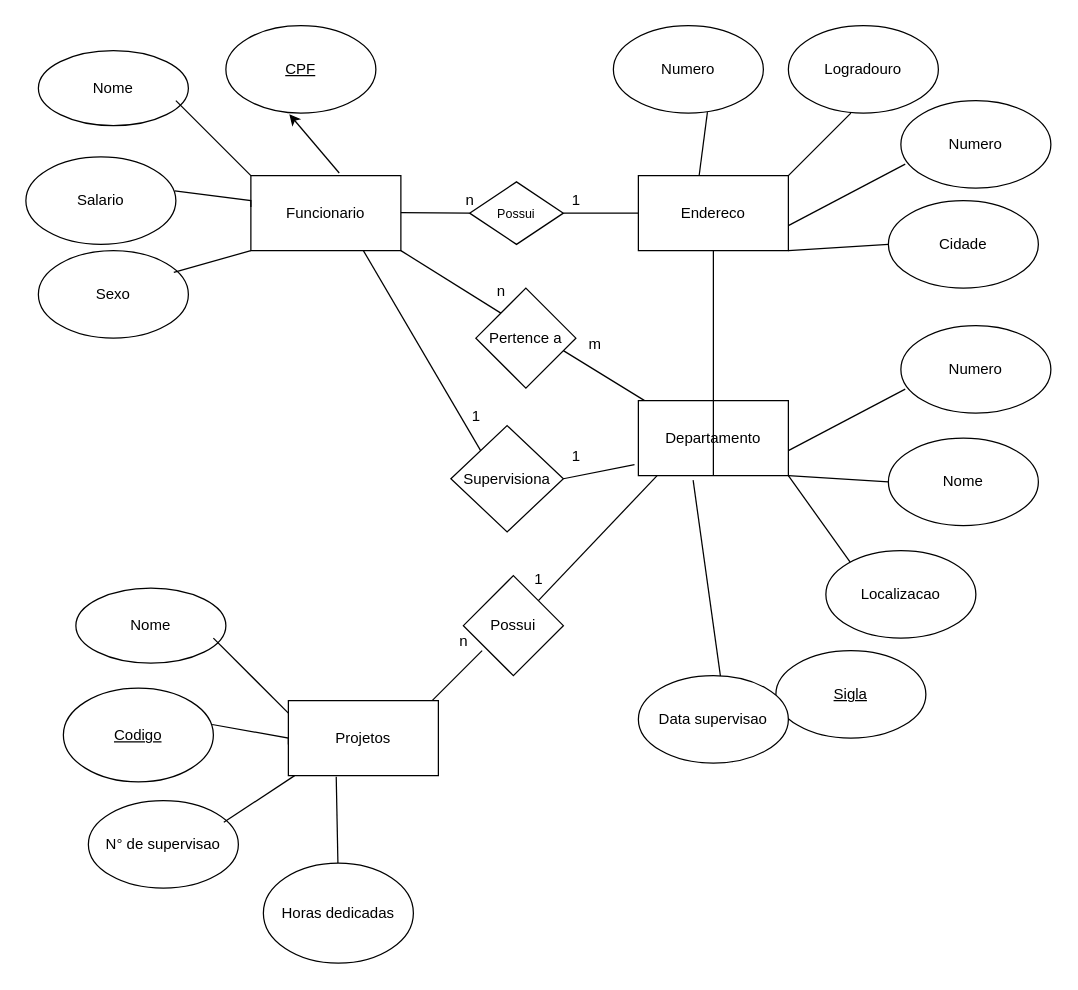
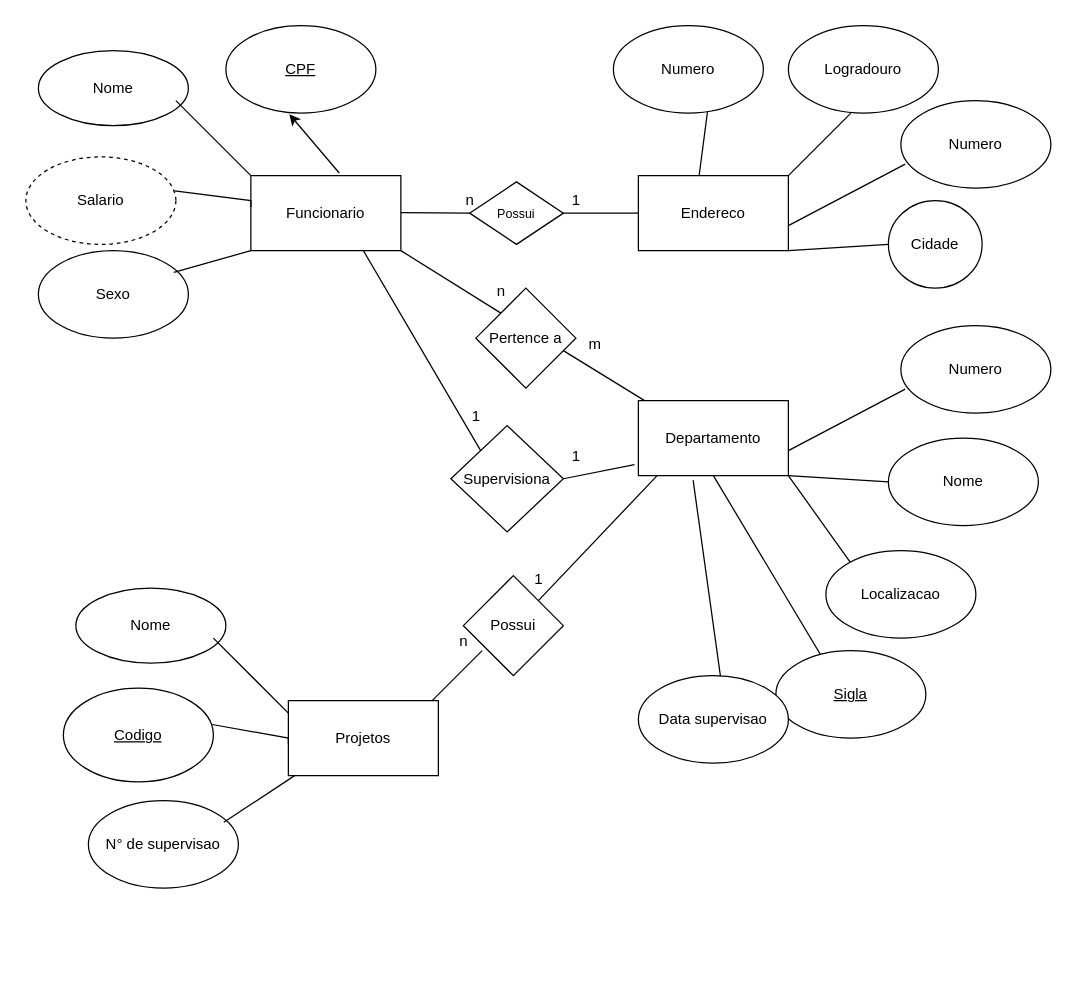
(101, 201) -> (101, 201)
(963, 244) -> (935, 244)
(713, 364) -> (767, 565)
(337, 820) -> none
(338, 913) -> none
